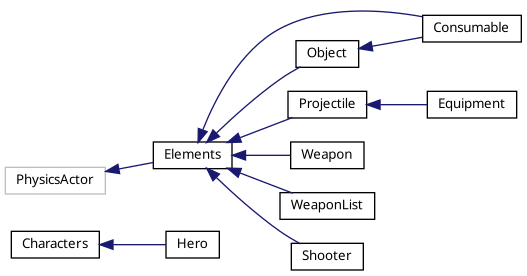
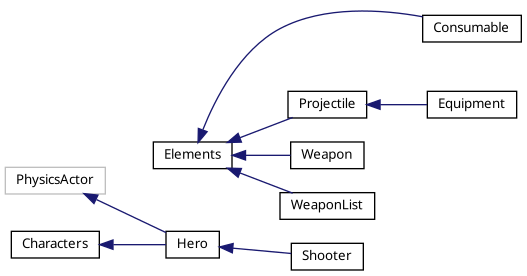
(327, 54) -> none
(136, 166) -> (131, 216)
(257, 213) -> (262, 251)
